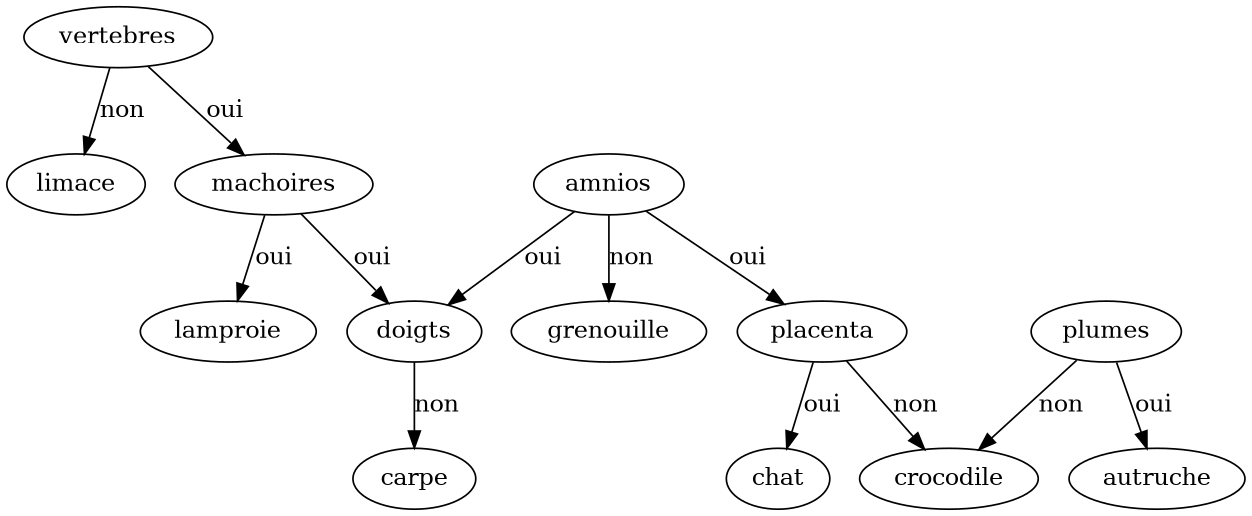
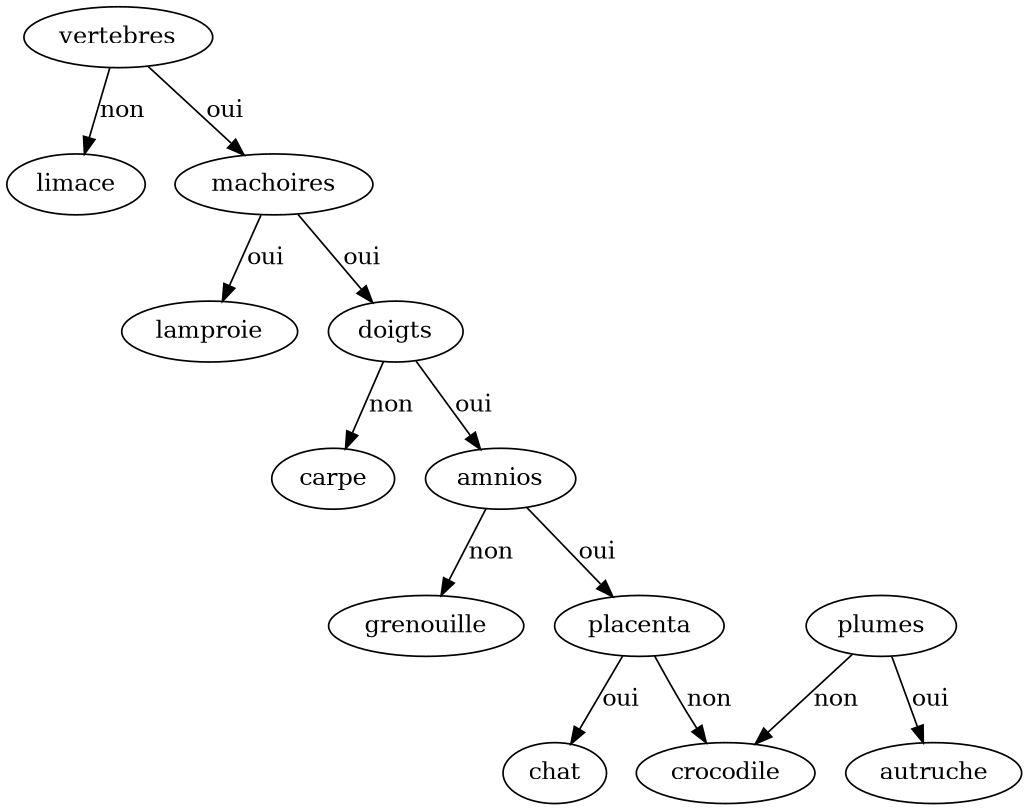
(518, 253) -> (443, 398)
